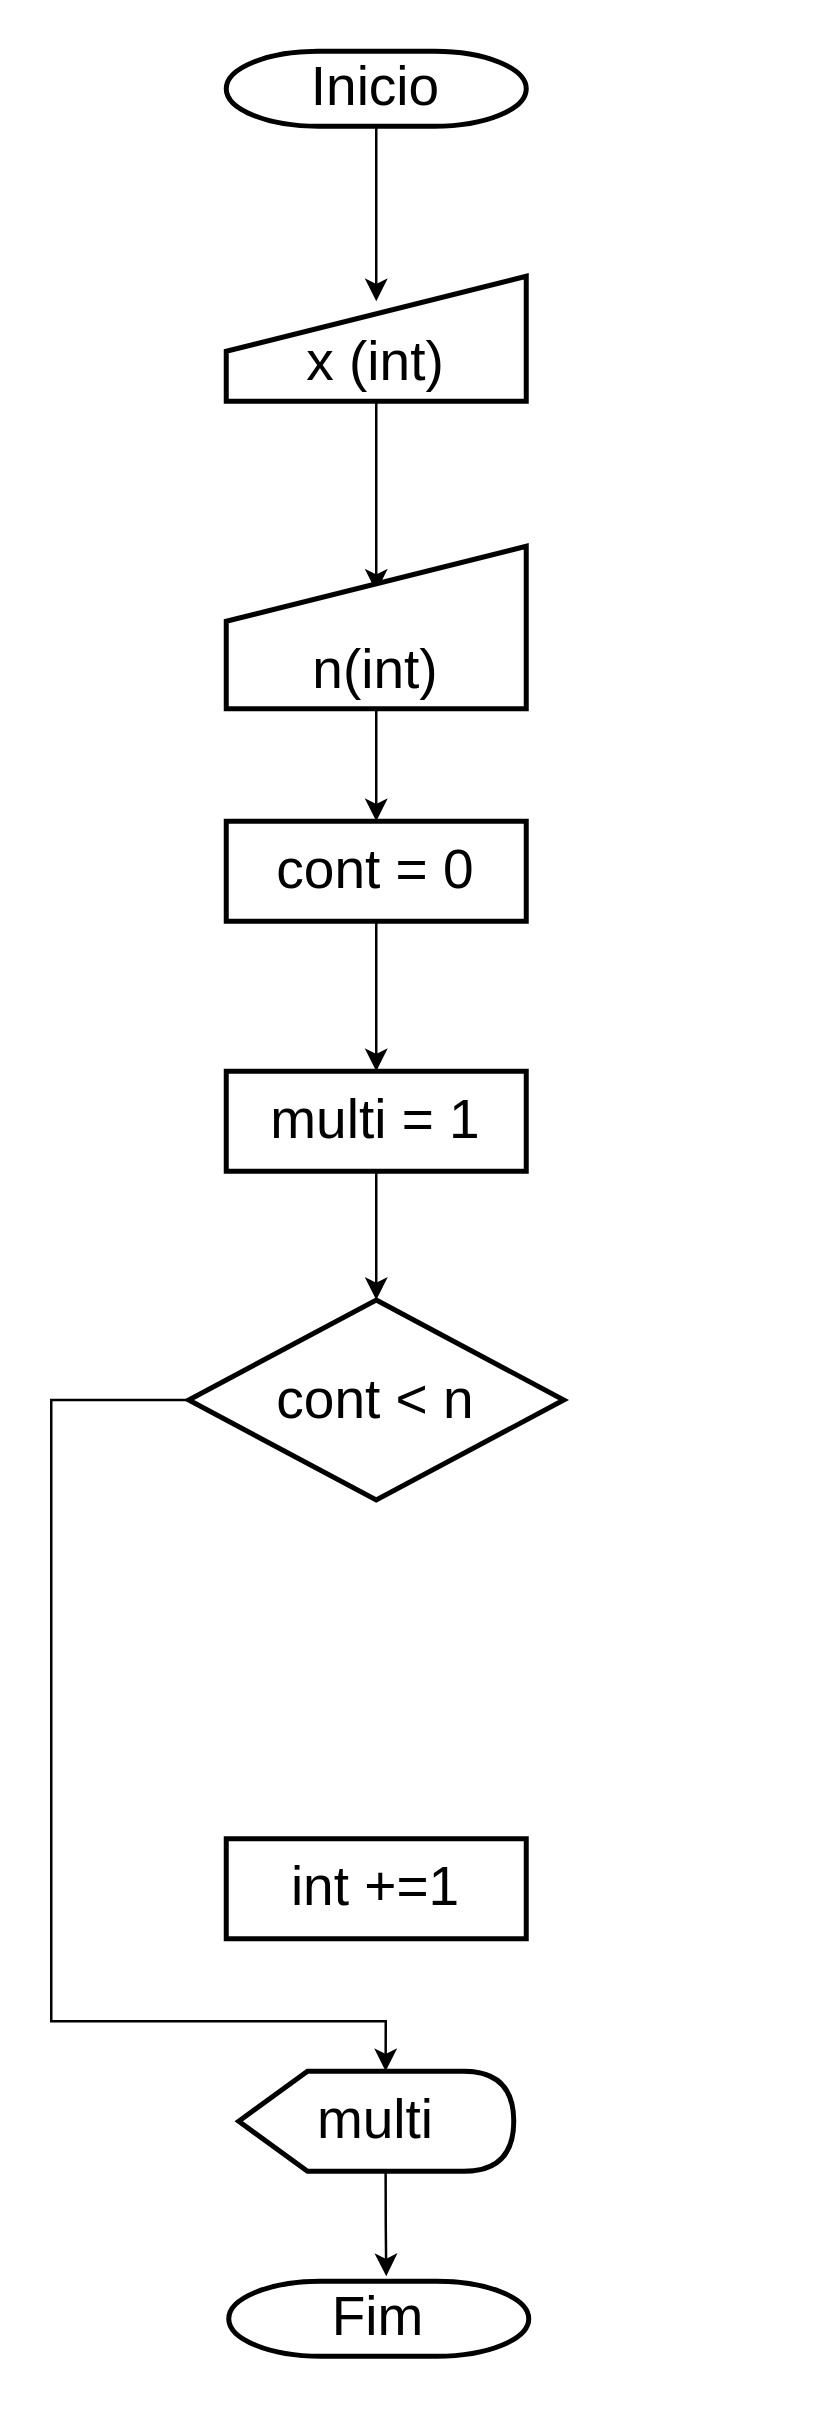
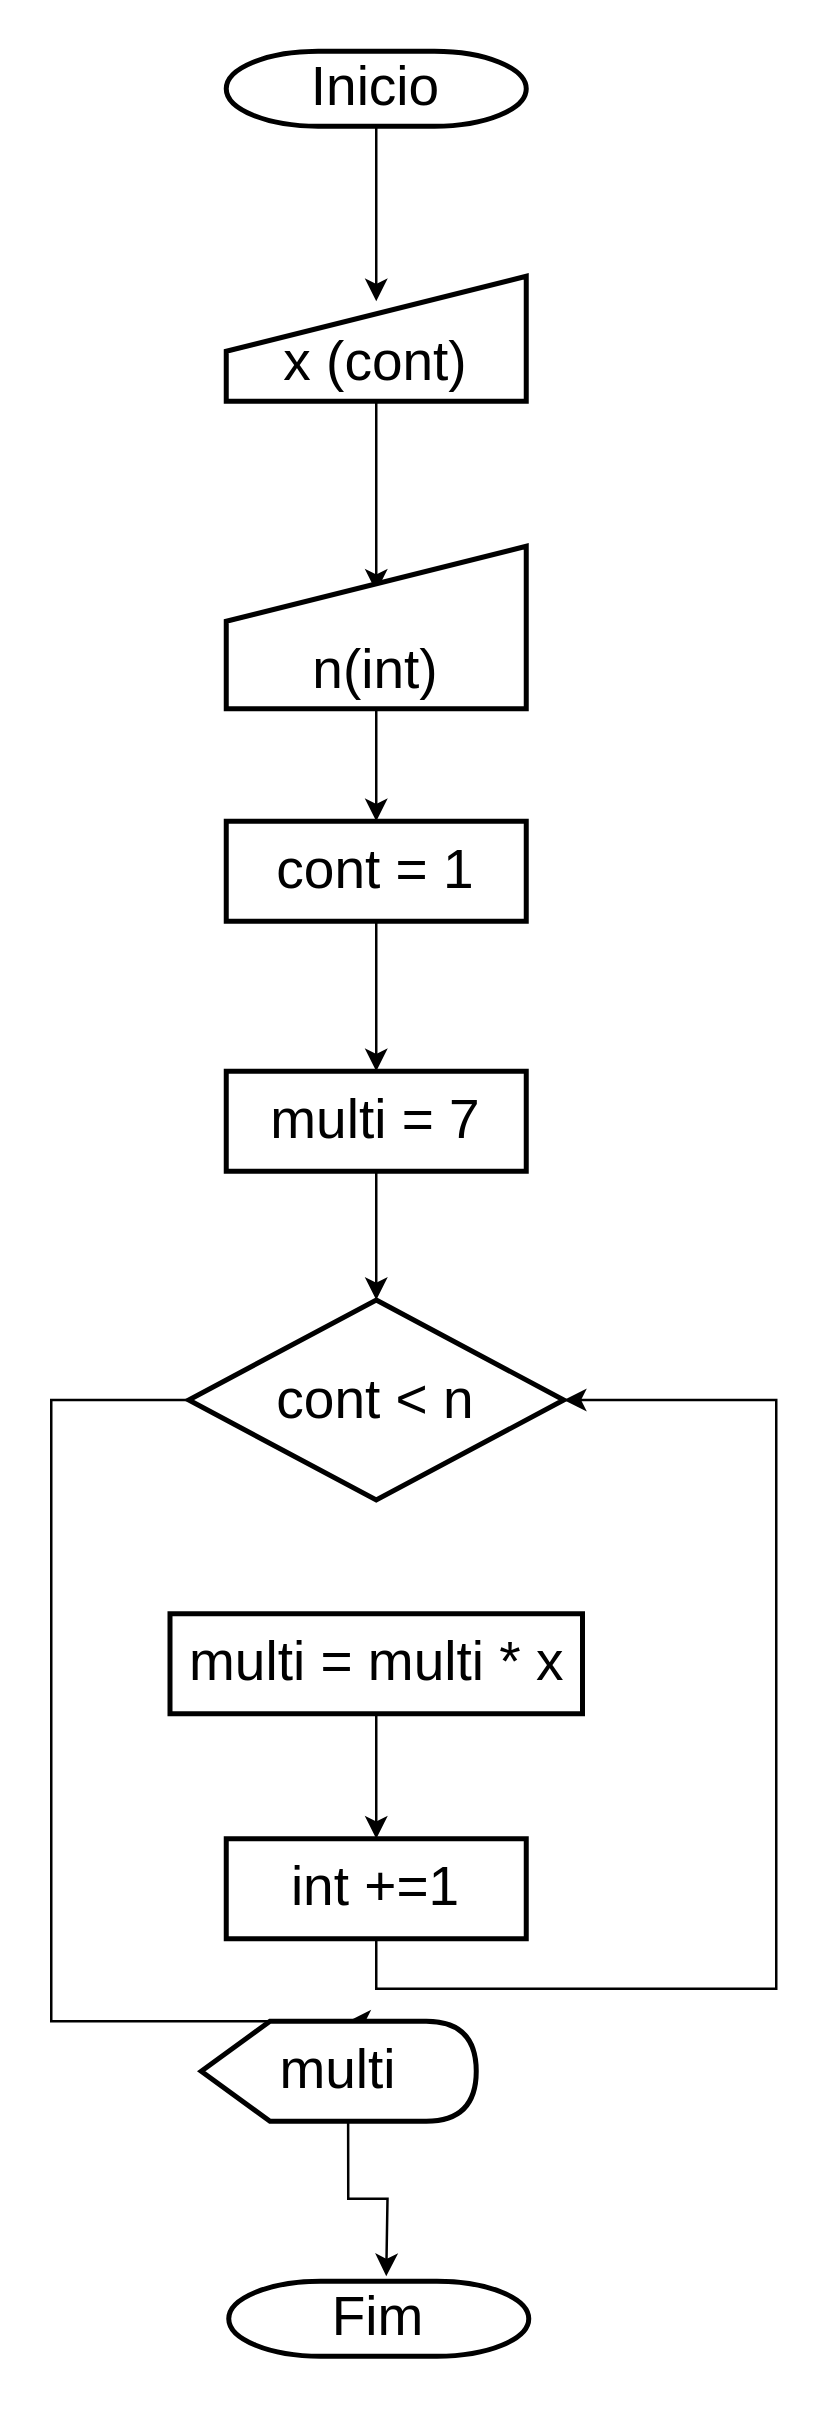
(376, 361) -> (376, 361)
(376, 871) -> (376, 871)
(376, 1121) -> (376, 1121)
none -> (376, 1664)
none -> (376, 1768)
none -> (776, 1822)
(376, 2121) -> (339, 2071)
